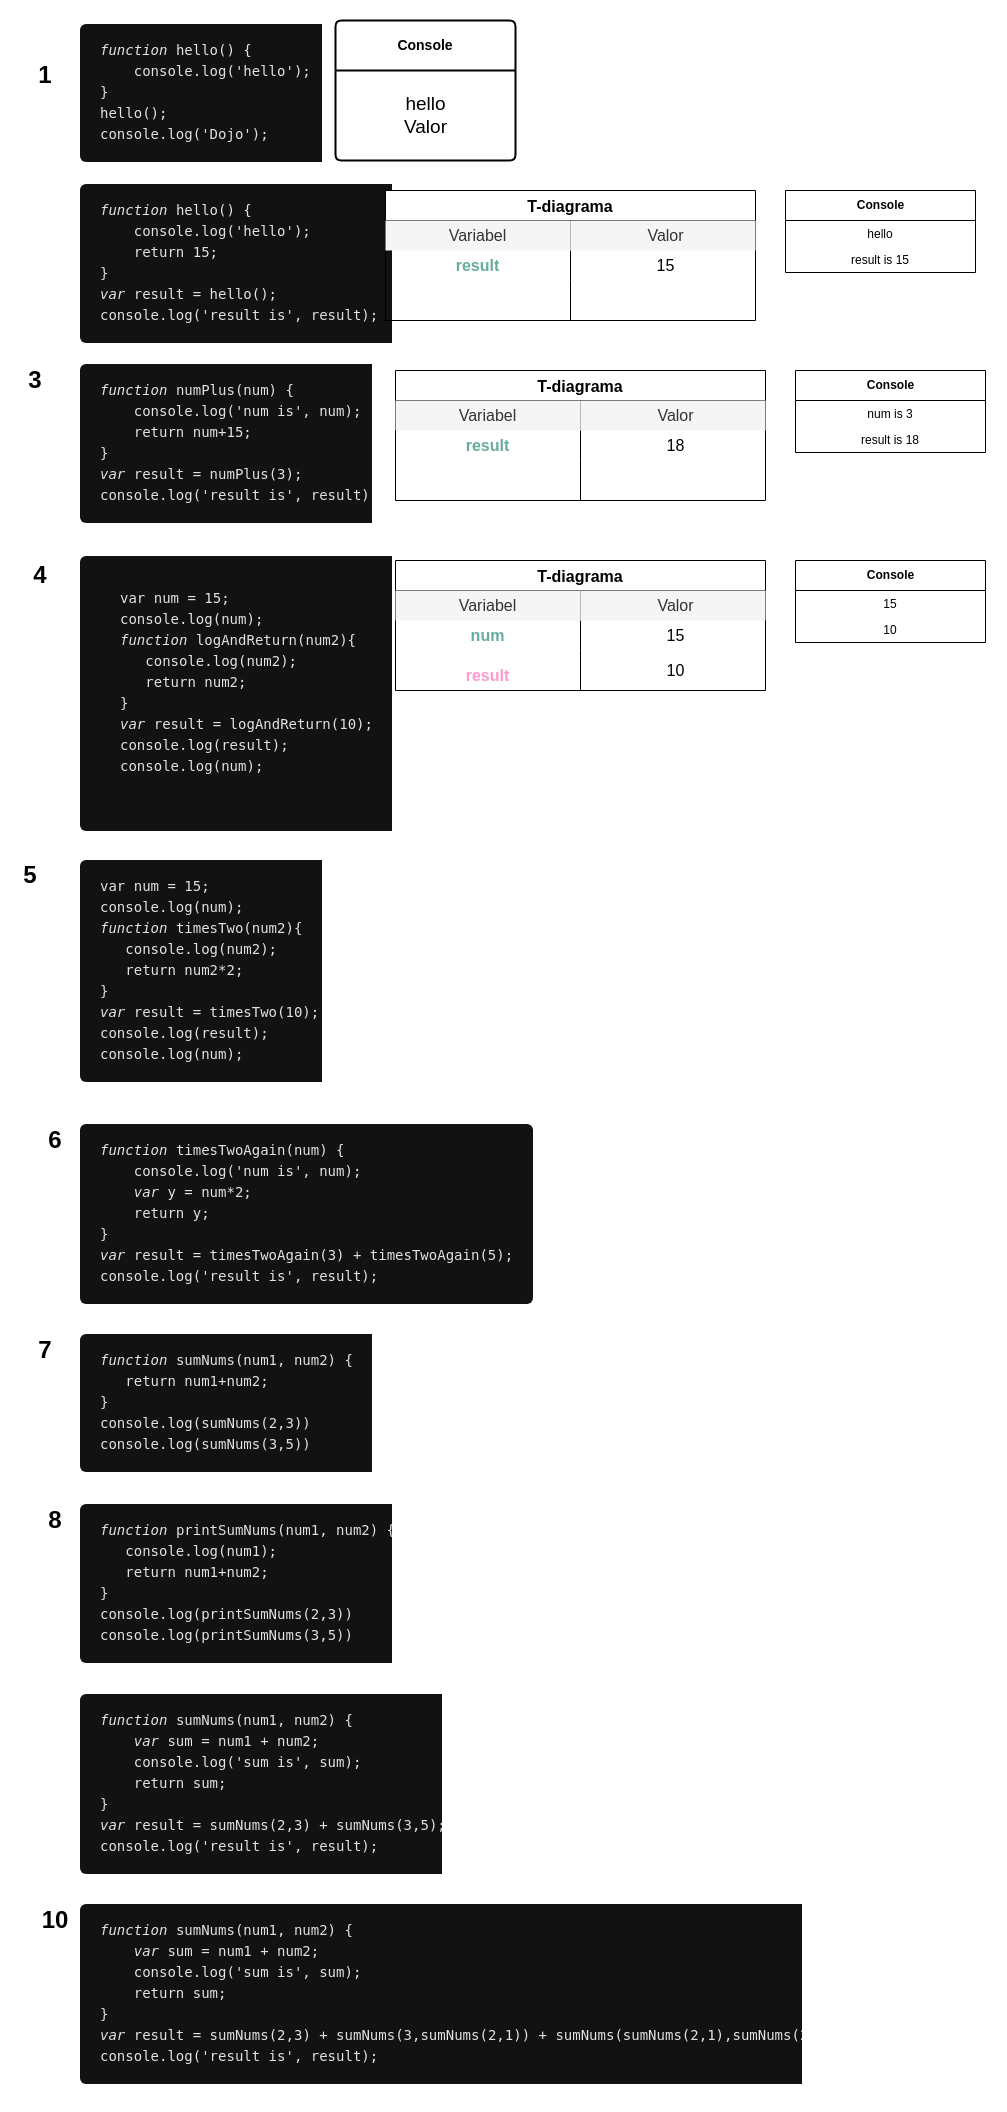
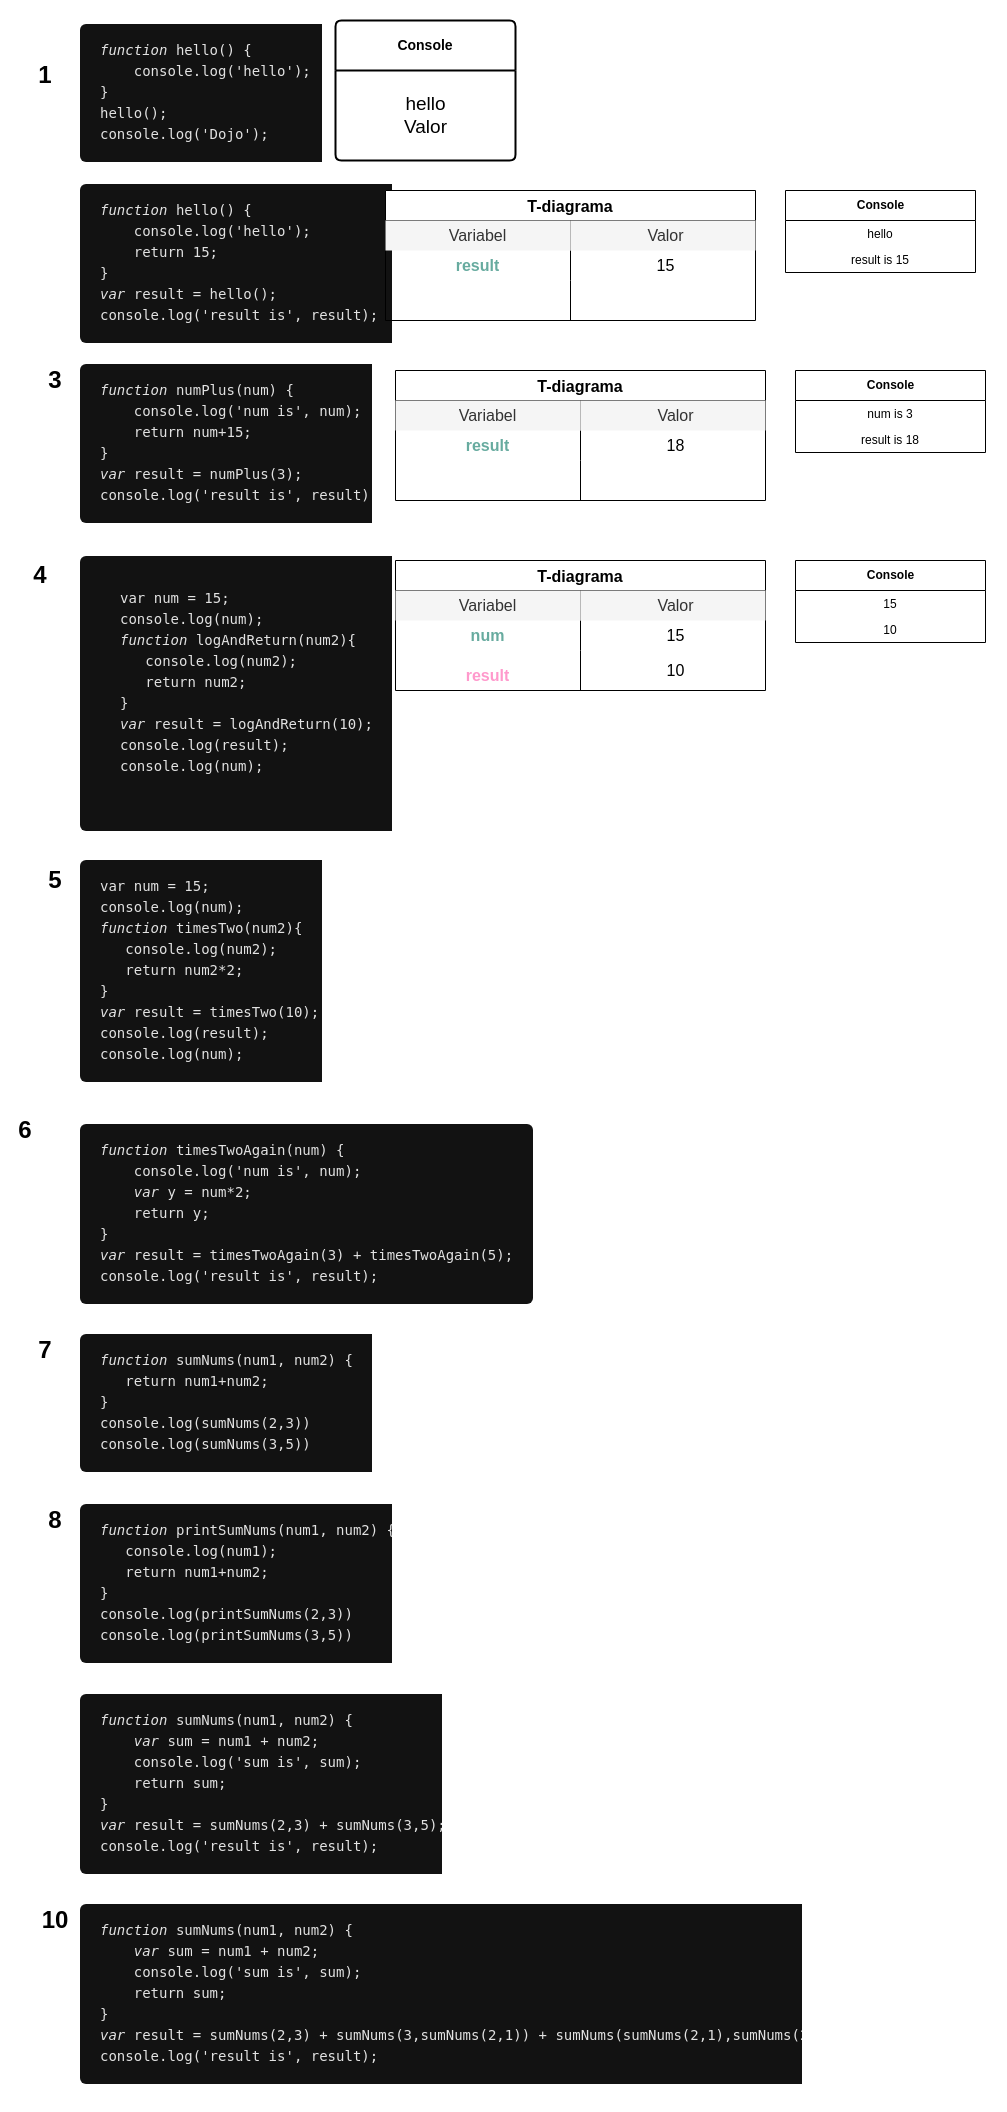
(36, 381) -> (56, 381)
(31, 876) -> (56, 881)
(56, 1141) -> (26, 1131)
